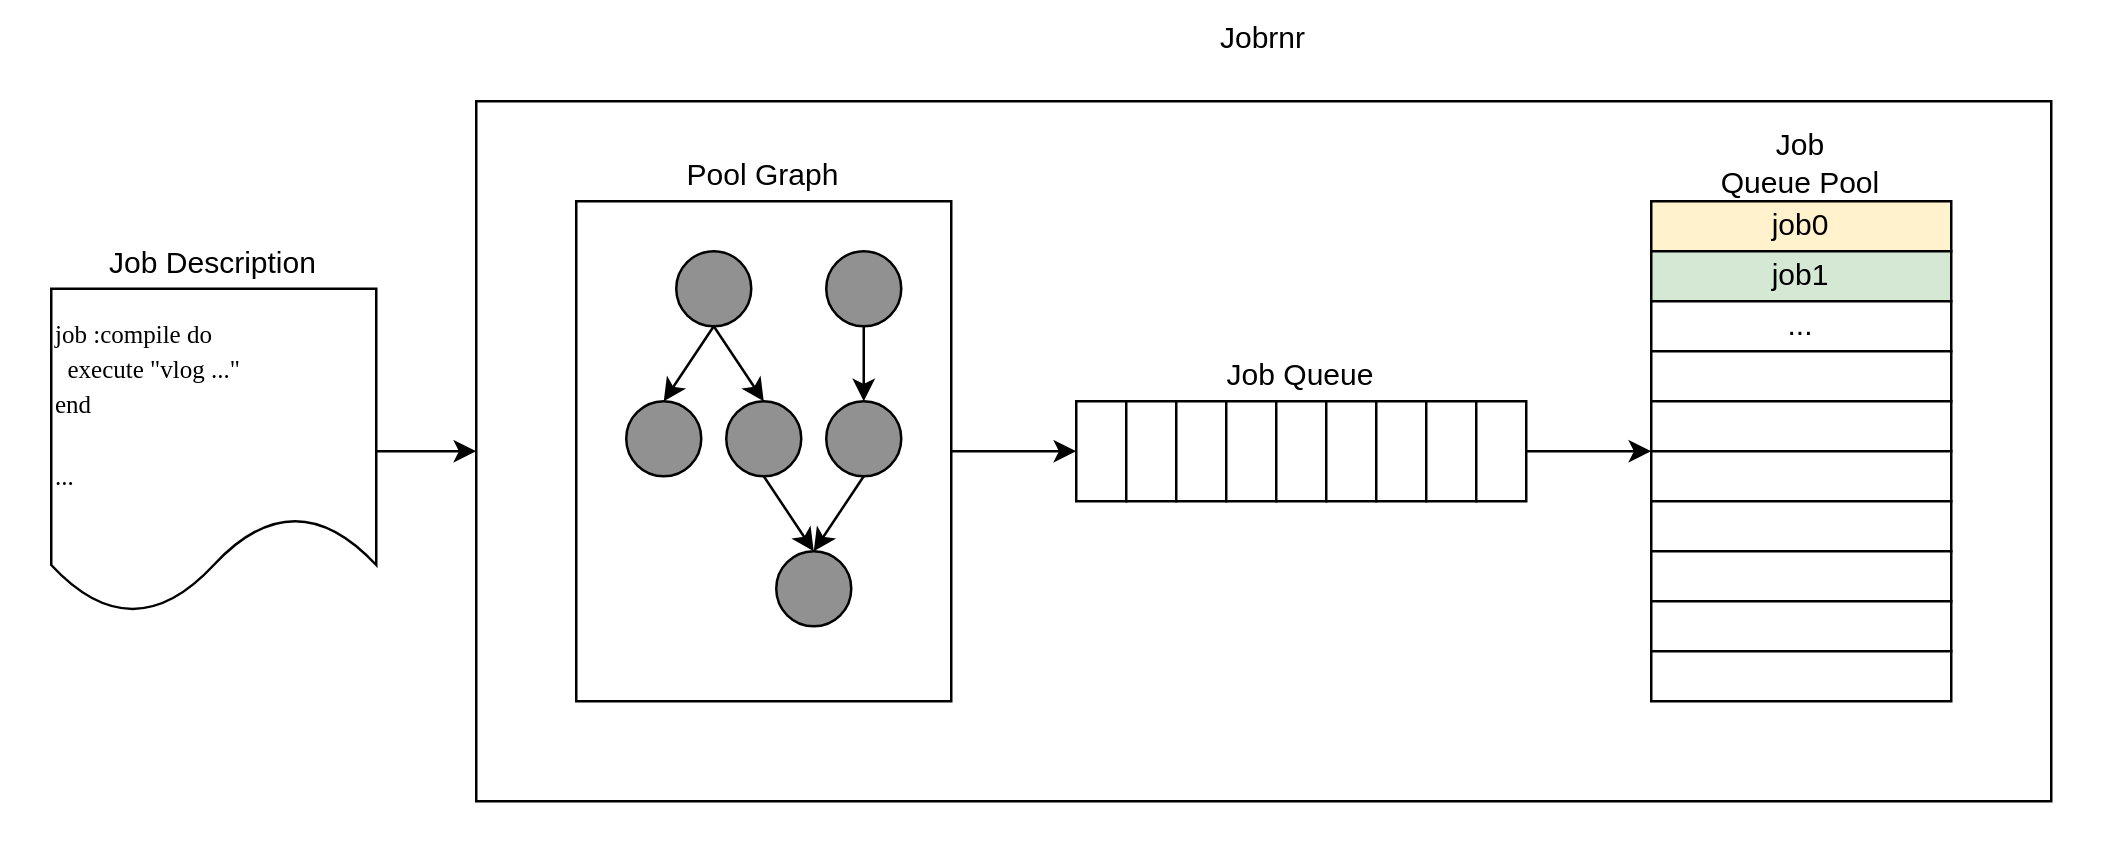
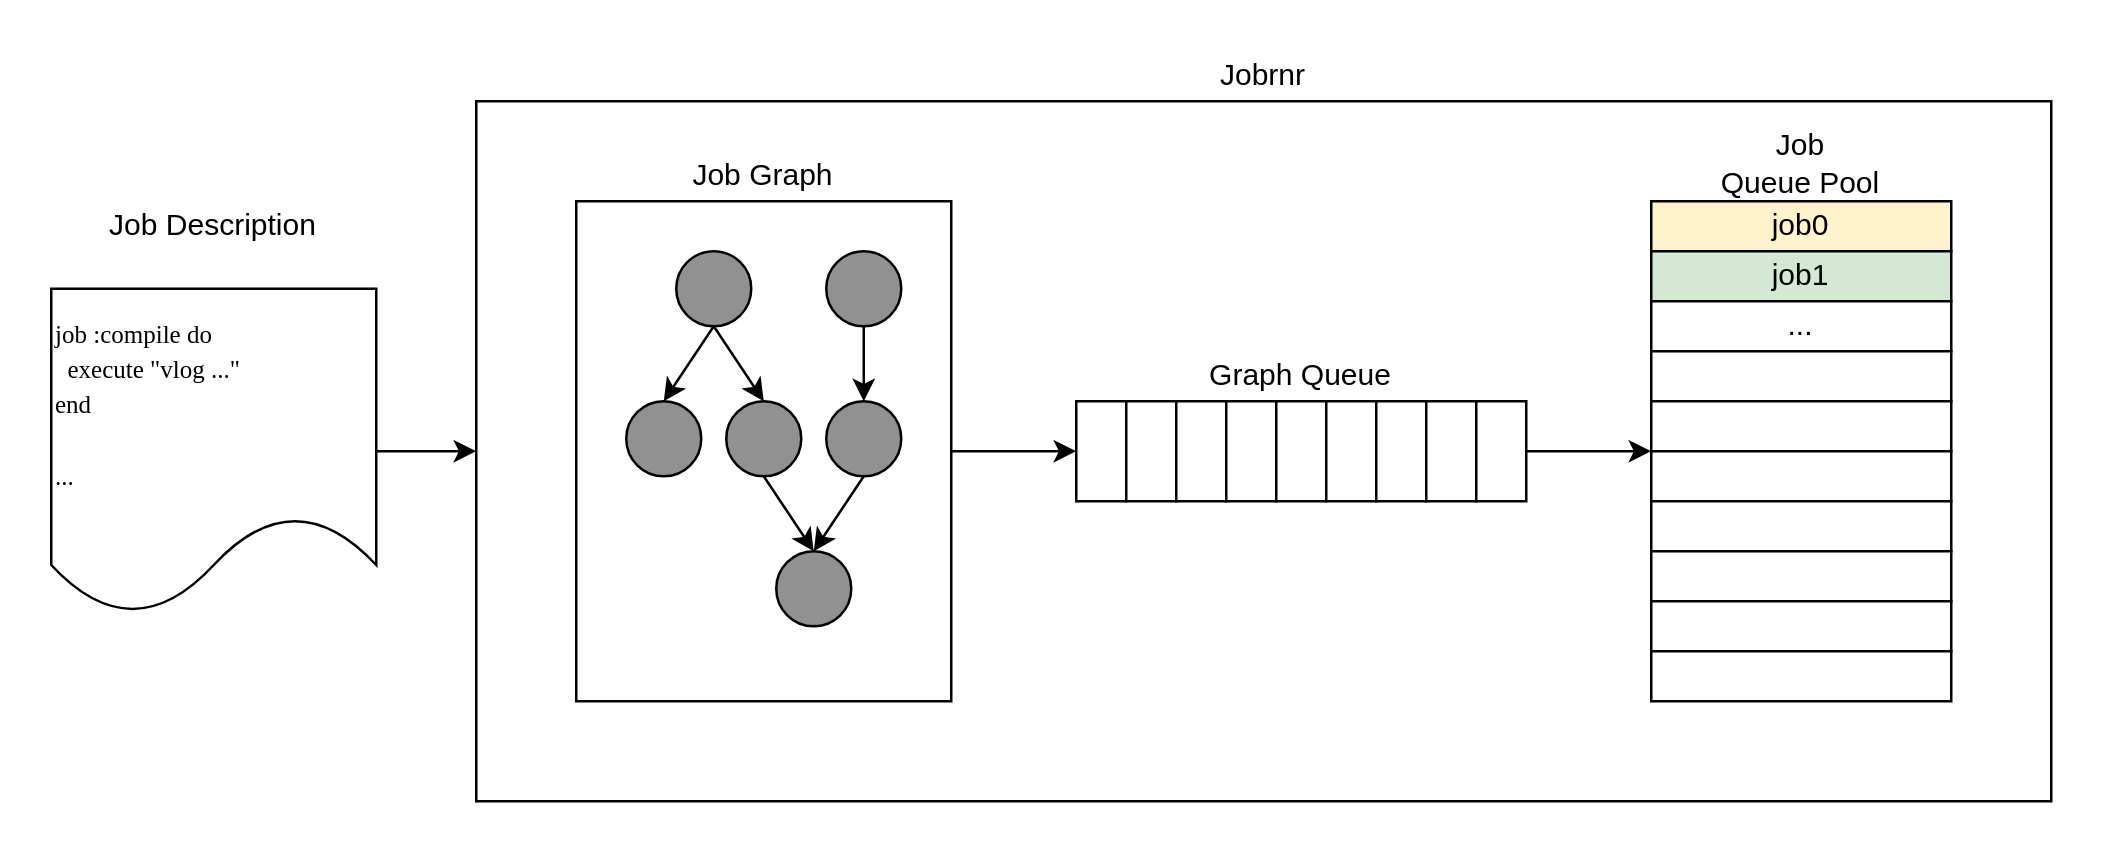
(1264, 39) -> (1264, 76)
(764, 176) -> (764, 176)
(214, 264) -> (214, 226)
(1301, 376) -> (1301, 376)
